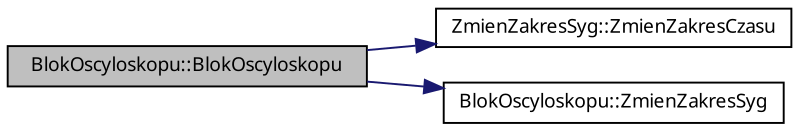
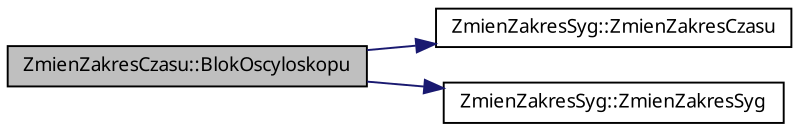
(187, 66) -> (187, 66)
(614, 103) -> (614, 103)
